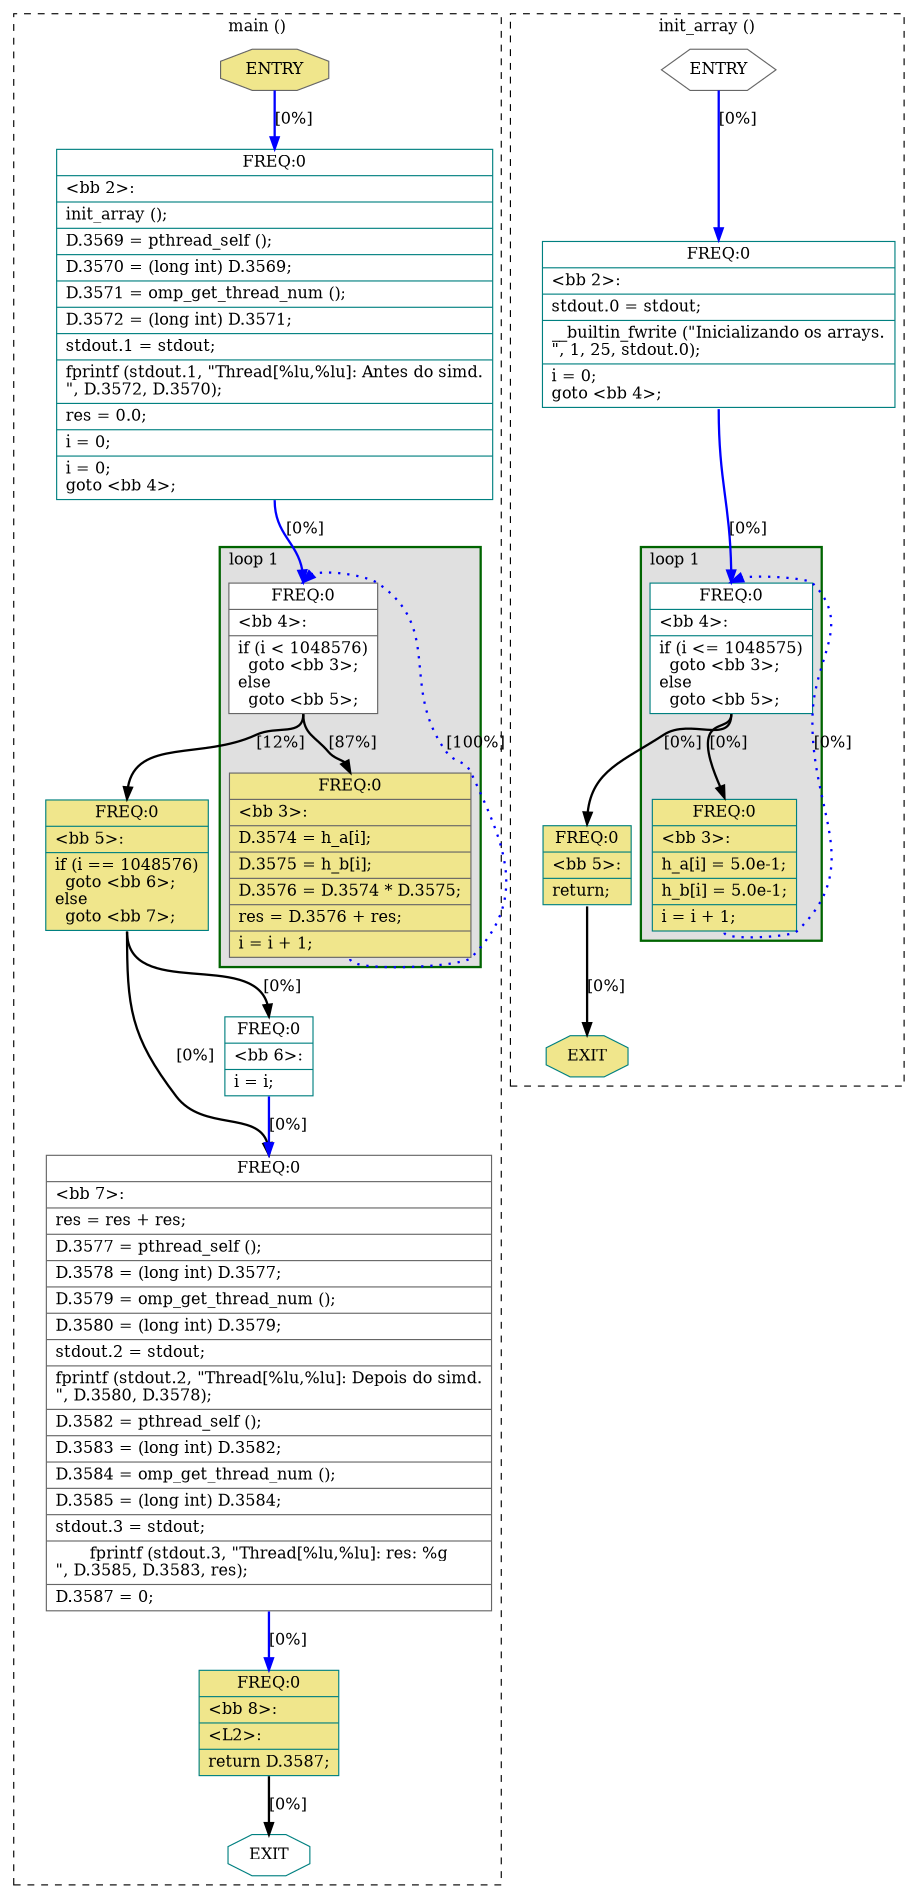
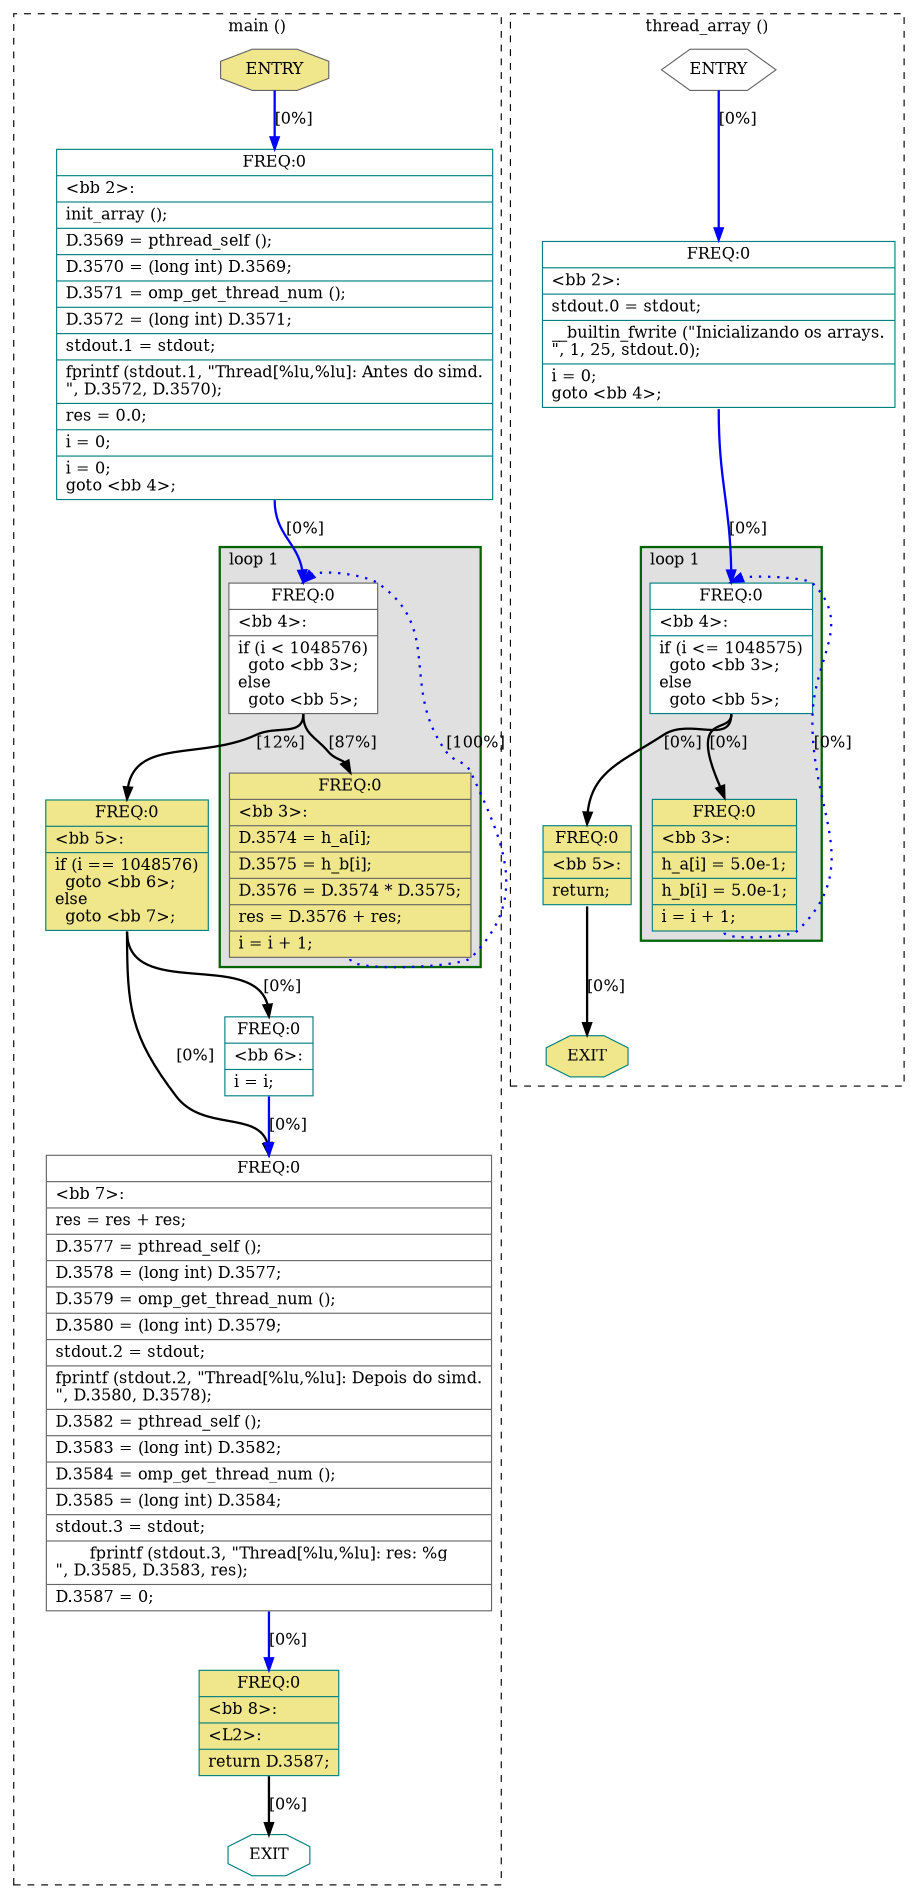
(707, 27) -> (707, 27)
